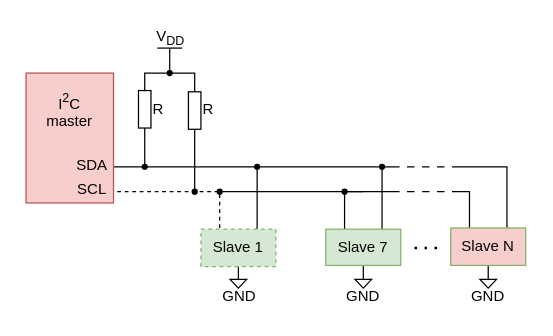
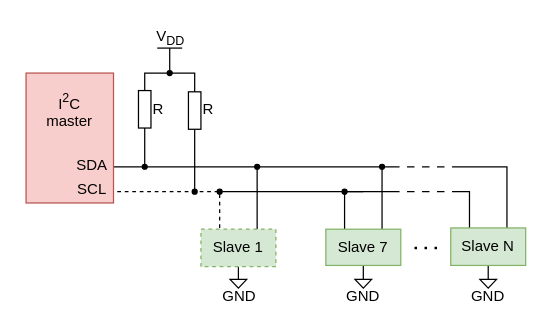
(488, 247) -> (488, 247)
